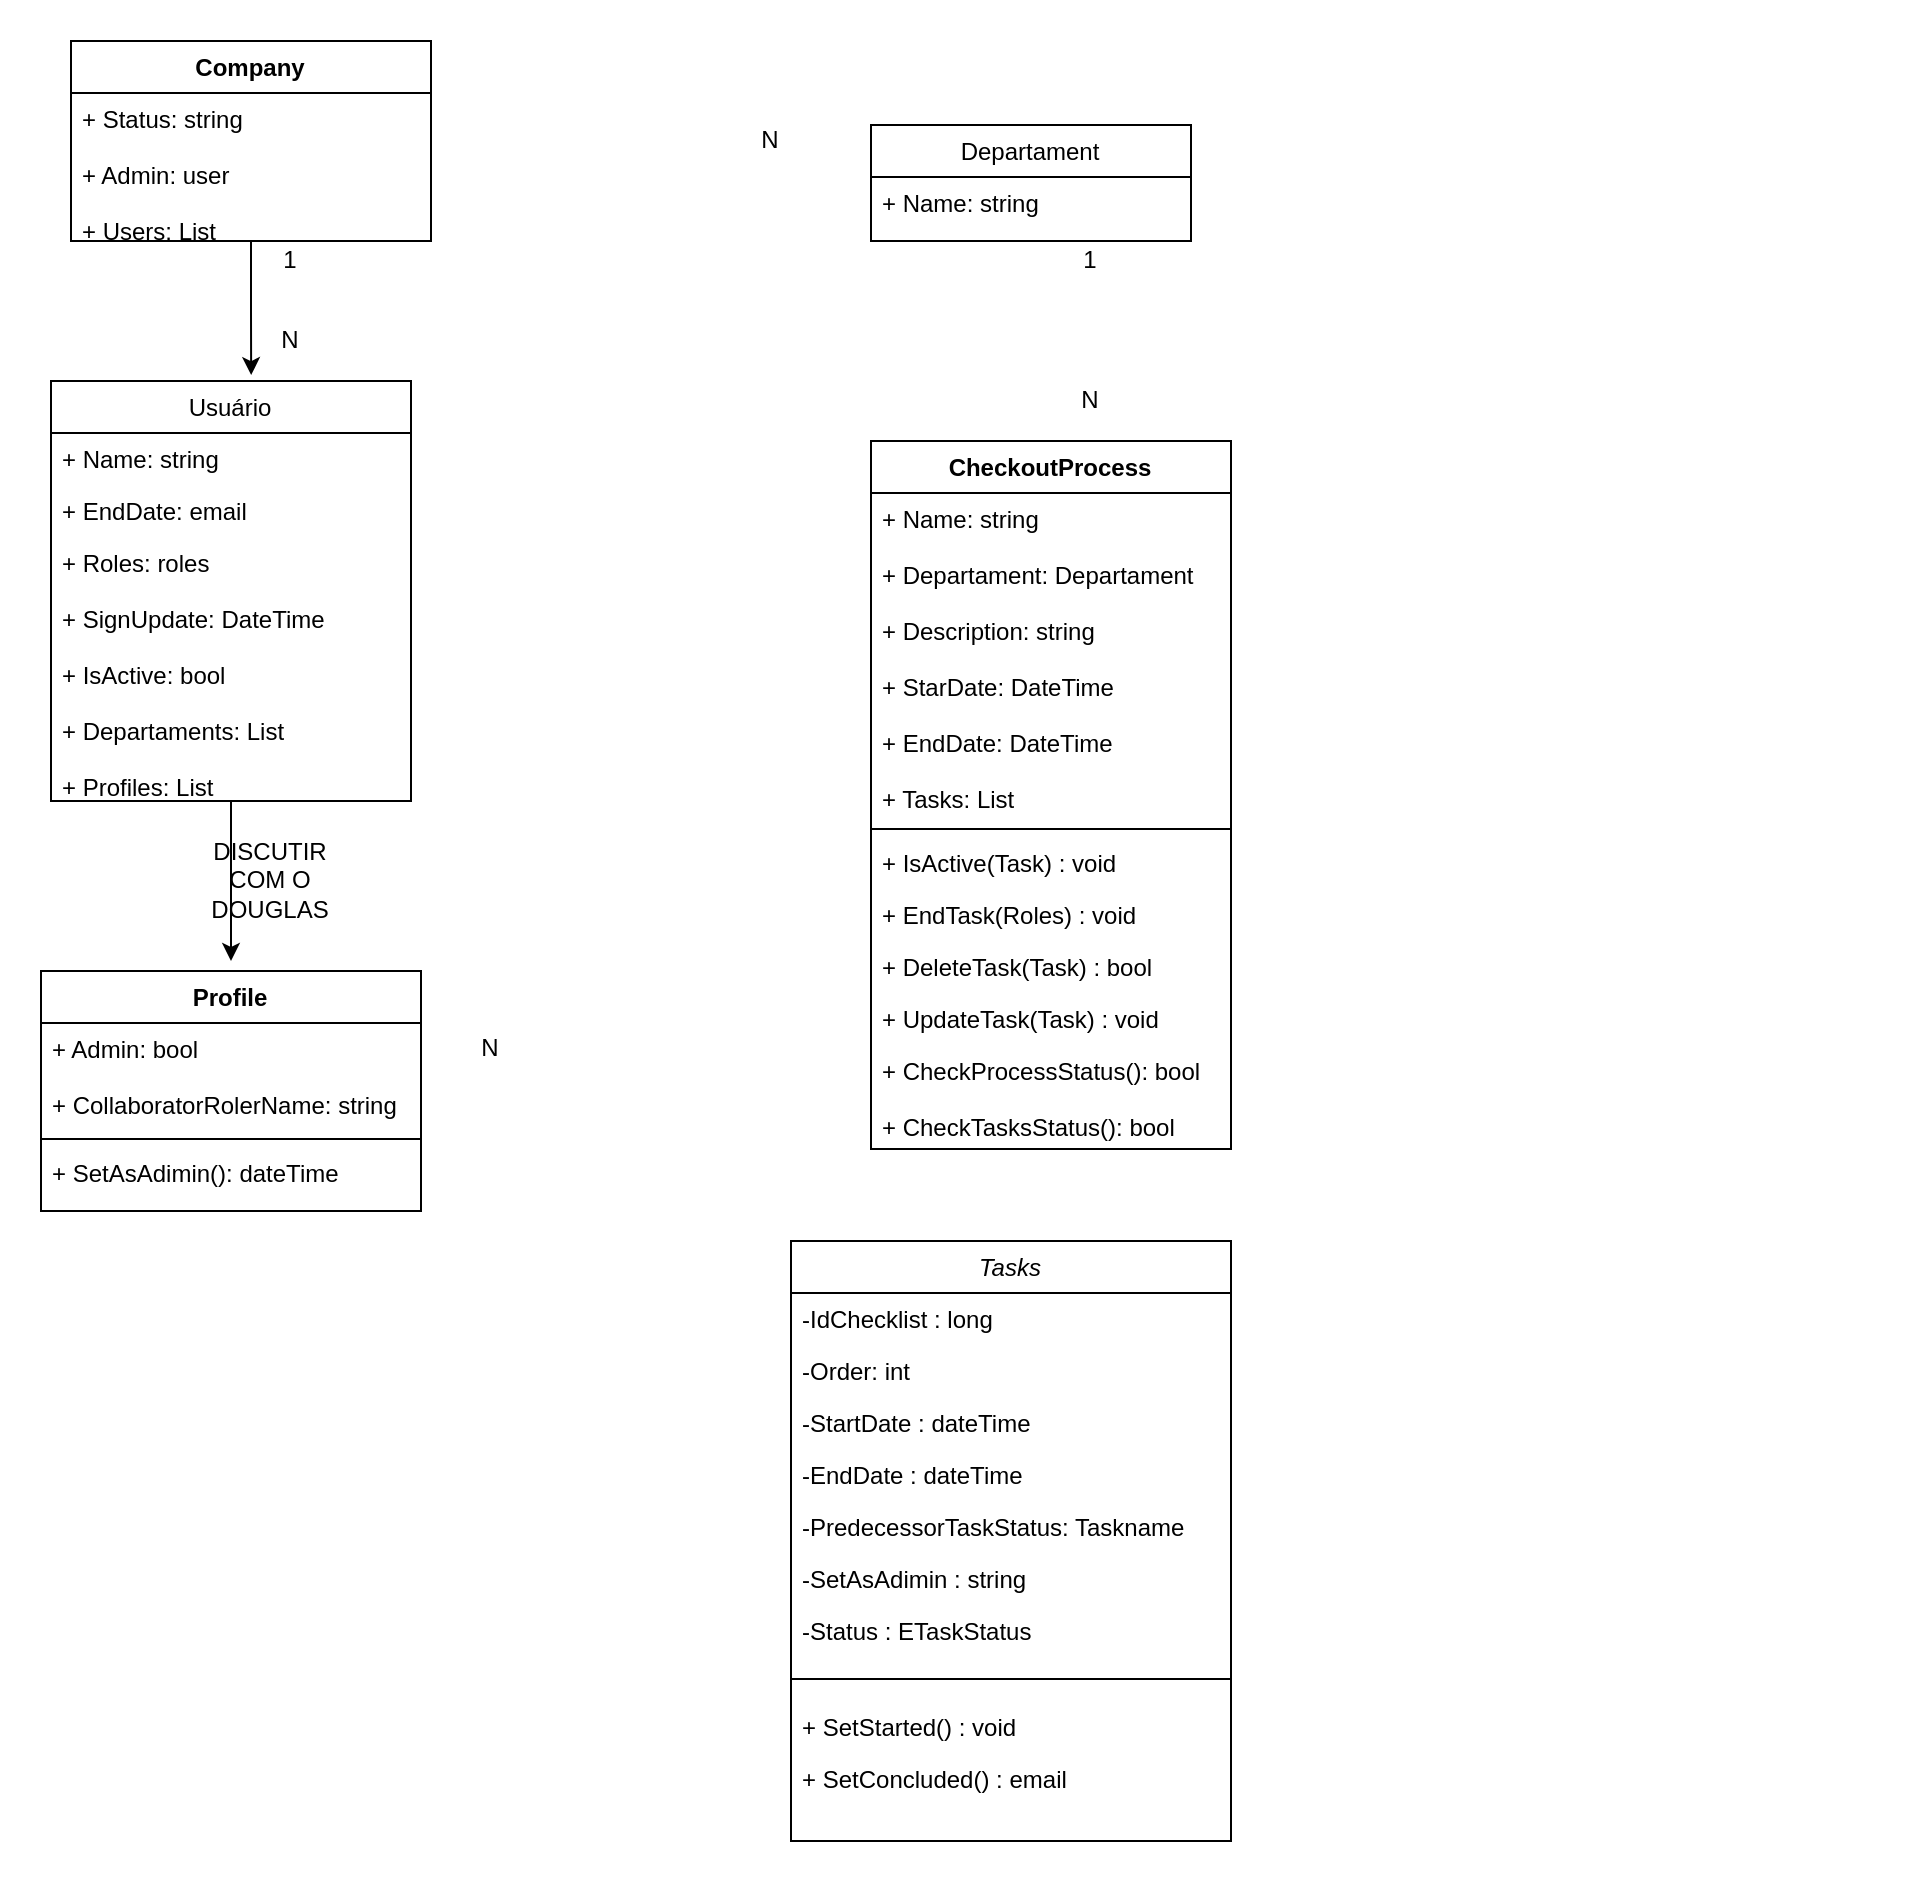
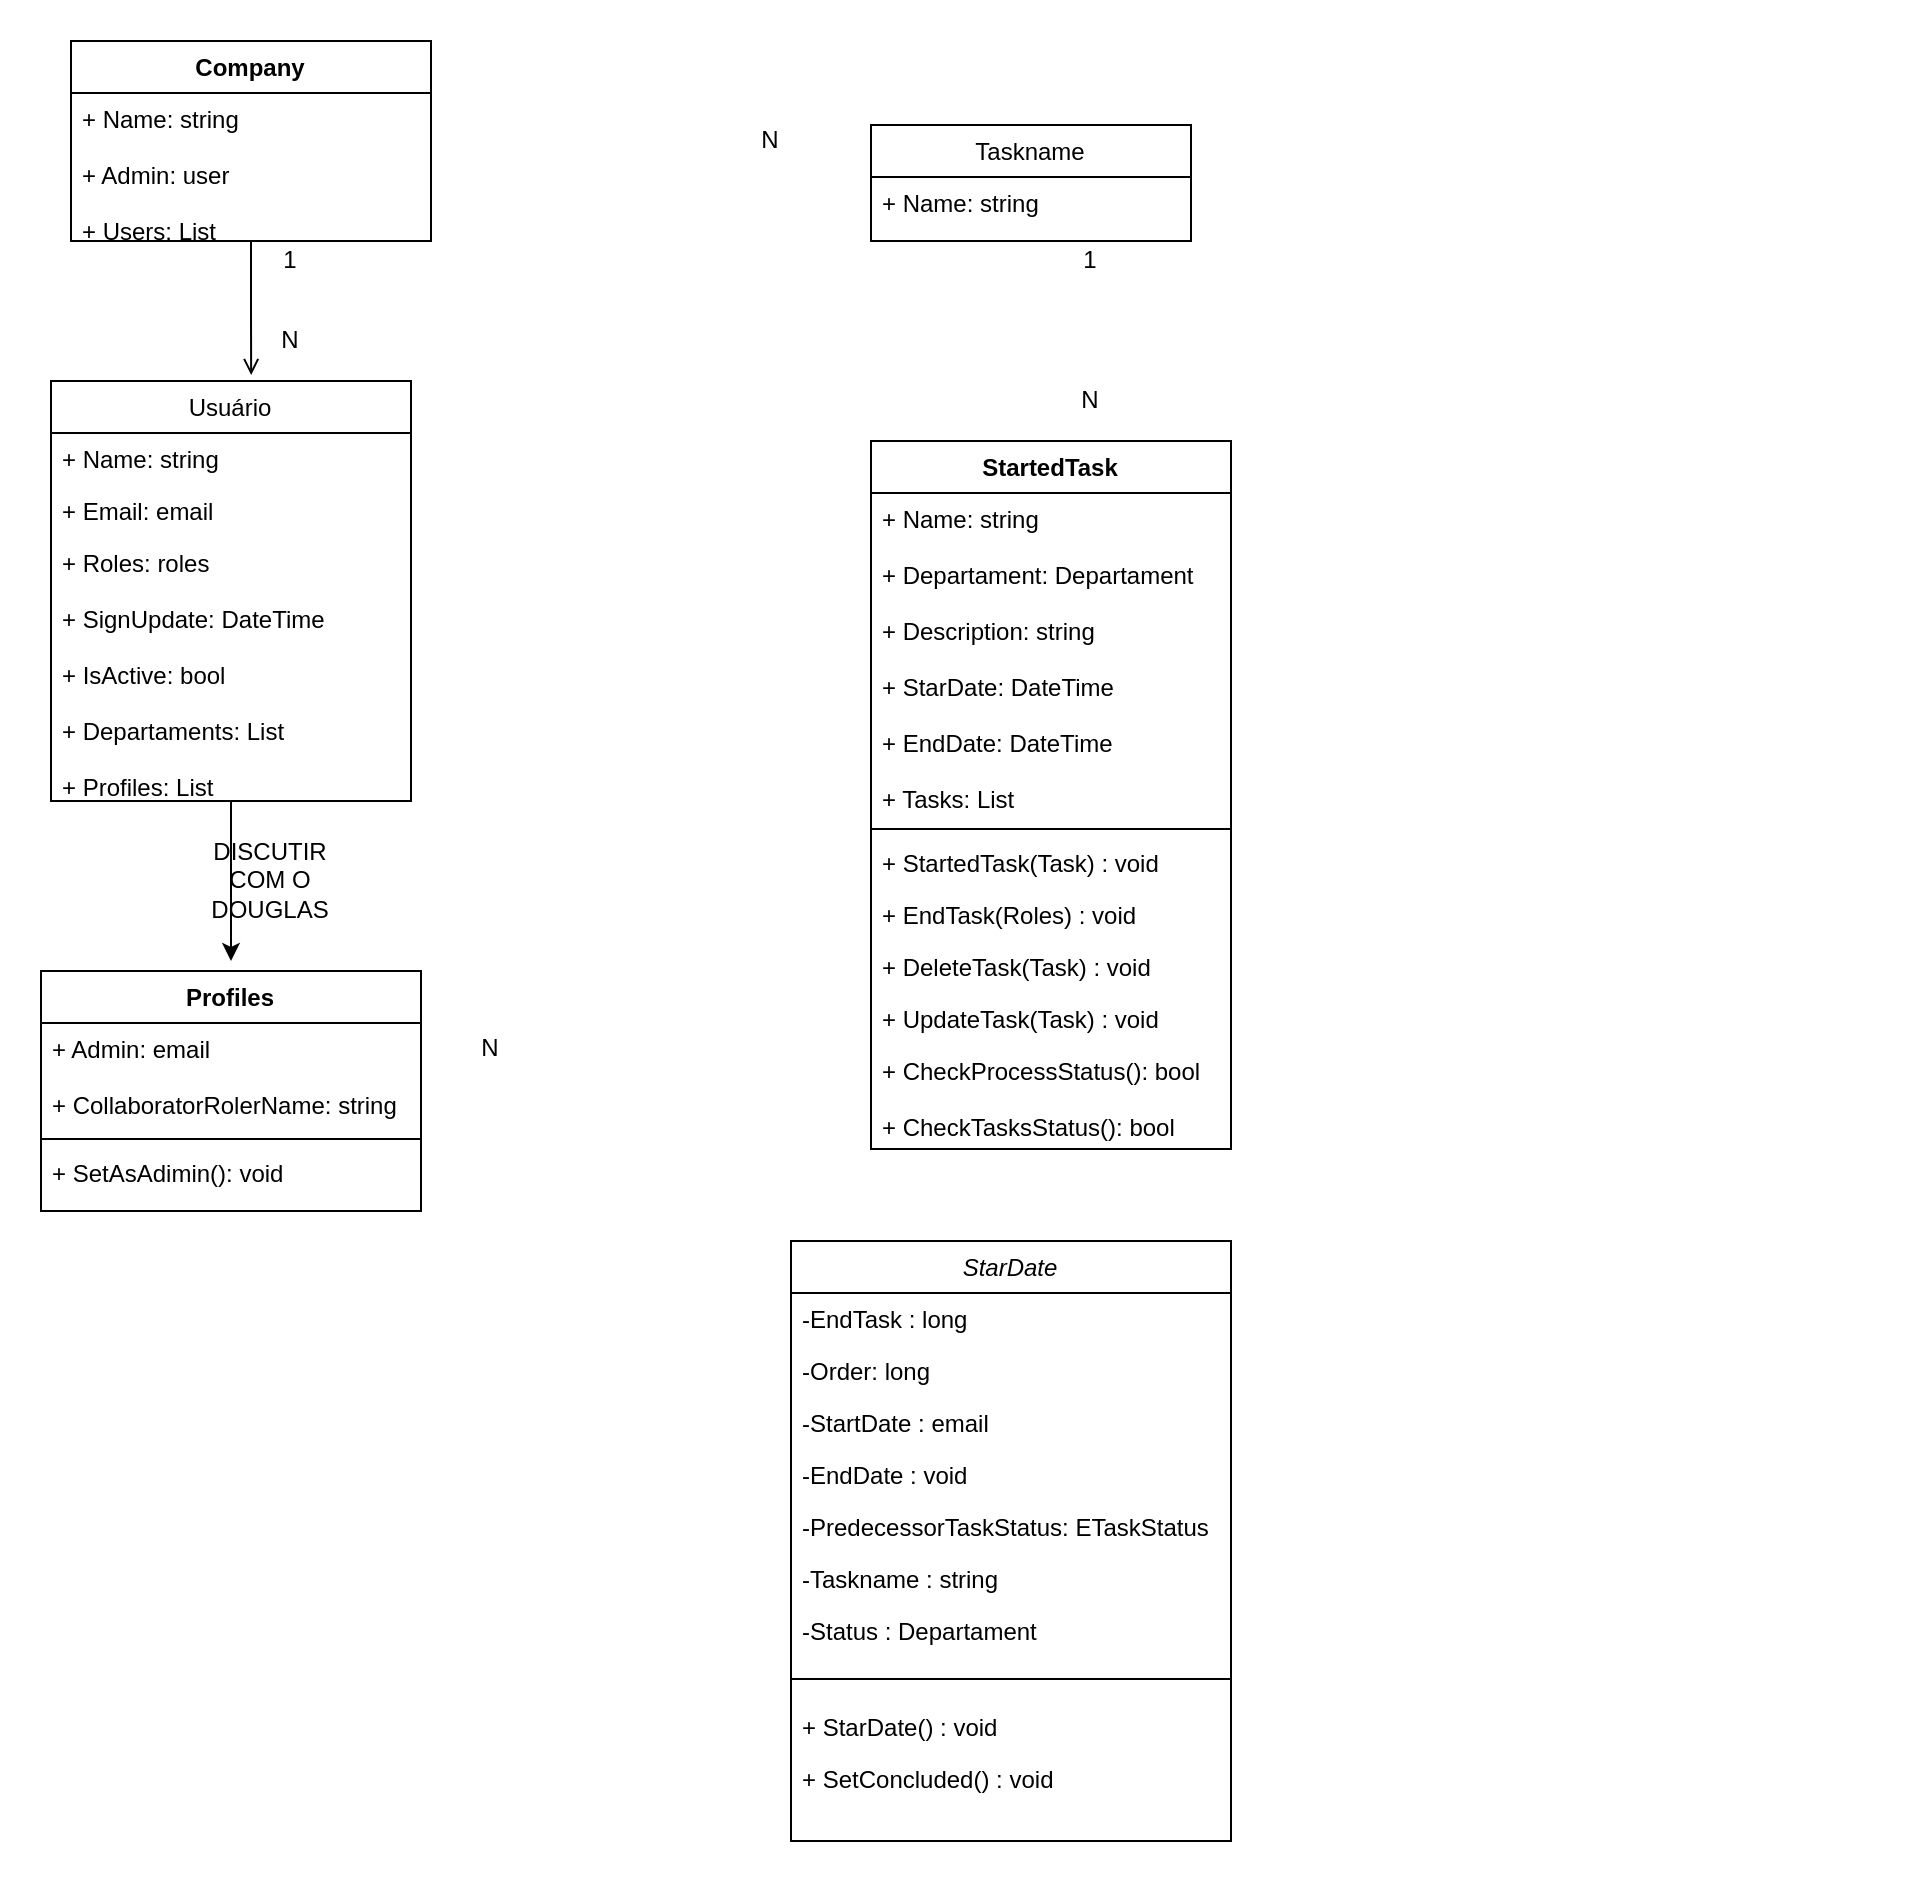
(177, 120) -> (164, 120)
(1030, 152) -> (1030, 152)
(251, 360) -> (251, 364)
(1050, 468) -> (1050, 468)
(154, 512) -> (134, 512)
(1018, 864) -> (1041, 864)
(1031, 968) -> (1031, 968)
(230, 998) -> (230, 998)
(124, 1050) -> (127, 1050)
(201, 1174) -> (174, 1174)
(1010, 1268) -> (1010, 1268)
(911, 1320) -> (890, 1320)
(867, 1372) -> (873, 1372)
(931, 1424) -> (907, 1424)
(917, 1476) -> (890, 1476)
(1011, 1528) -> (1031, 1528)
(924, 1580) -> (910, 1580)
(934, 1632) -> (934, 1632)
(928, 1728) -> (914, 1728)
(941, 1780) -> (938, 1780)
